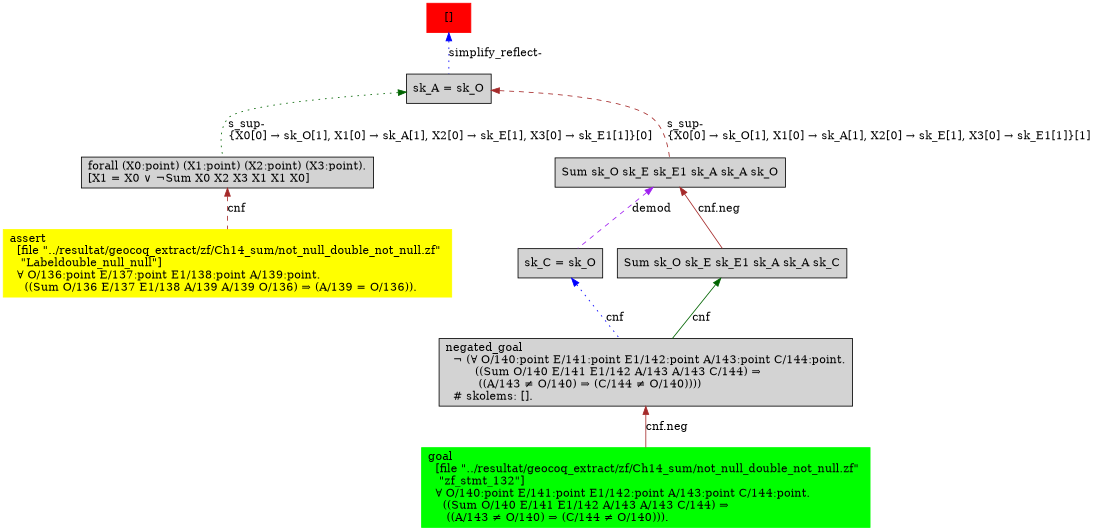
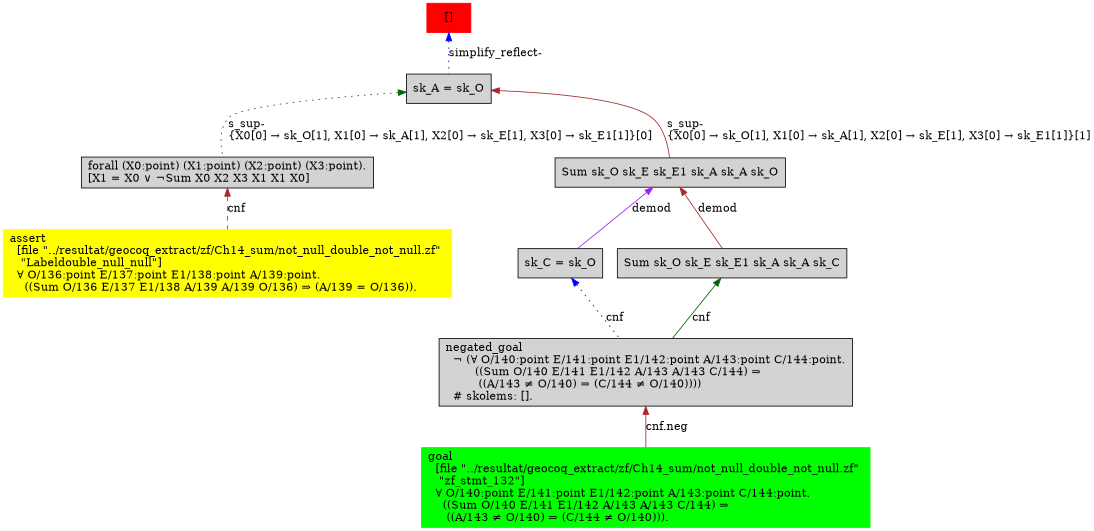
(599, 100) -> (599, 100)
(719, 209) -> (718, 209)
(612, 220) -> (612, 220)
